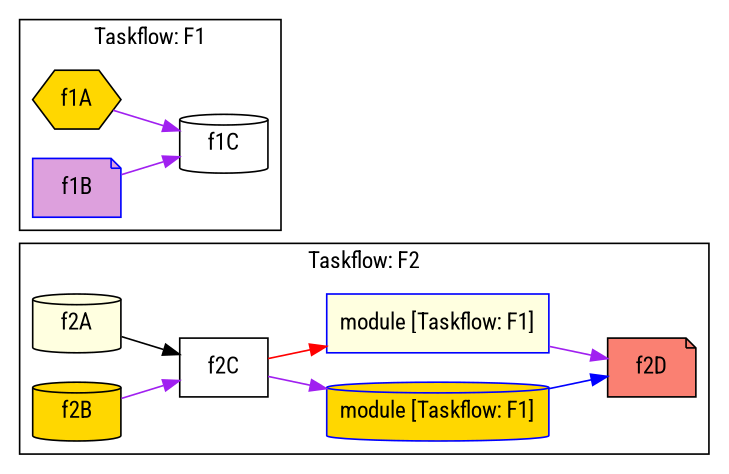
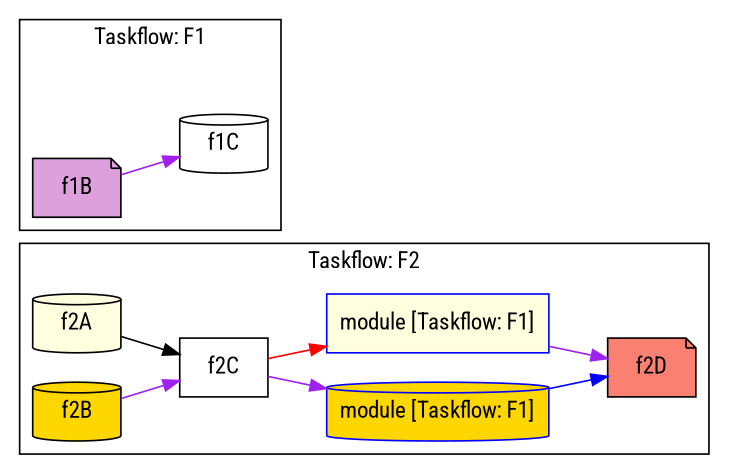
(77, 100) -> none
(77, 188) -> (77, 188)
